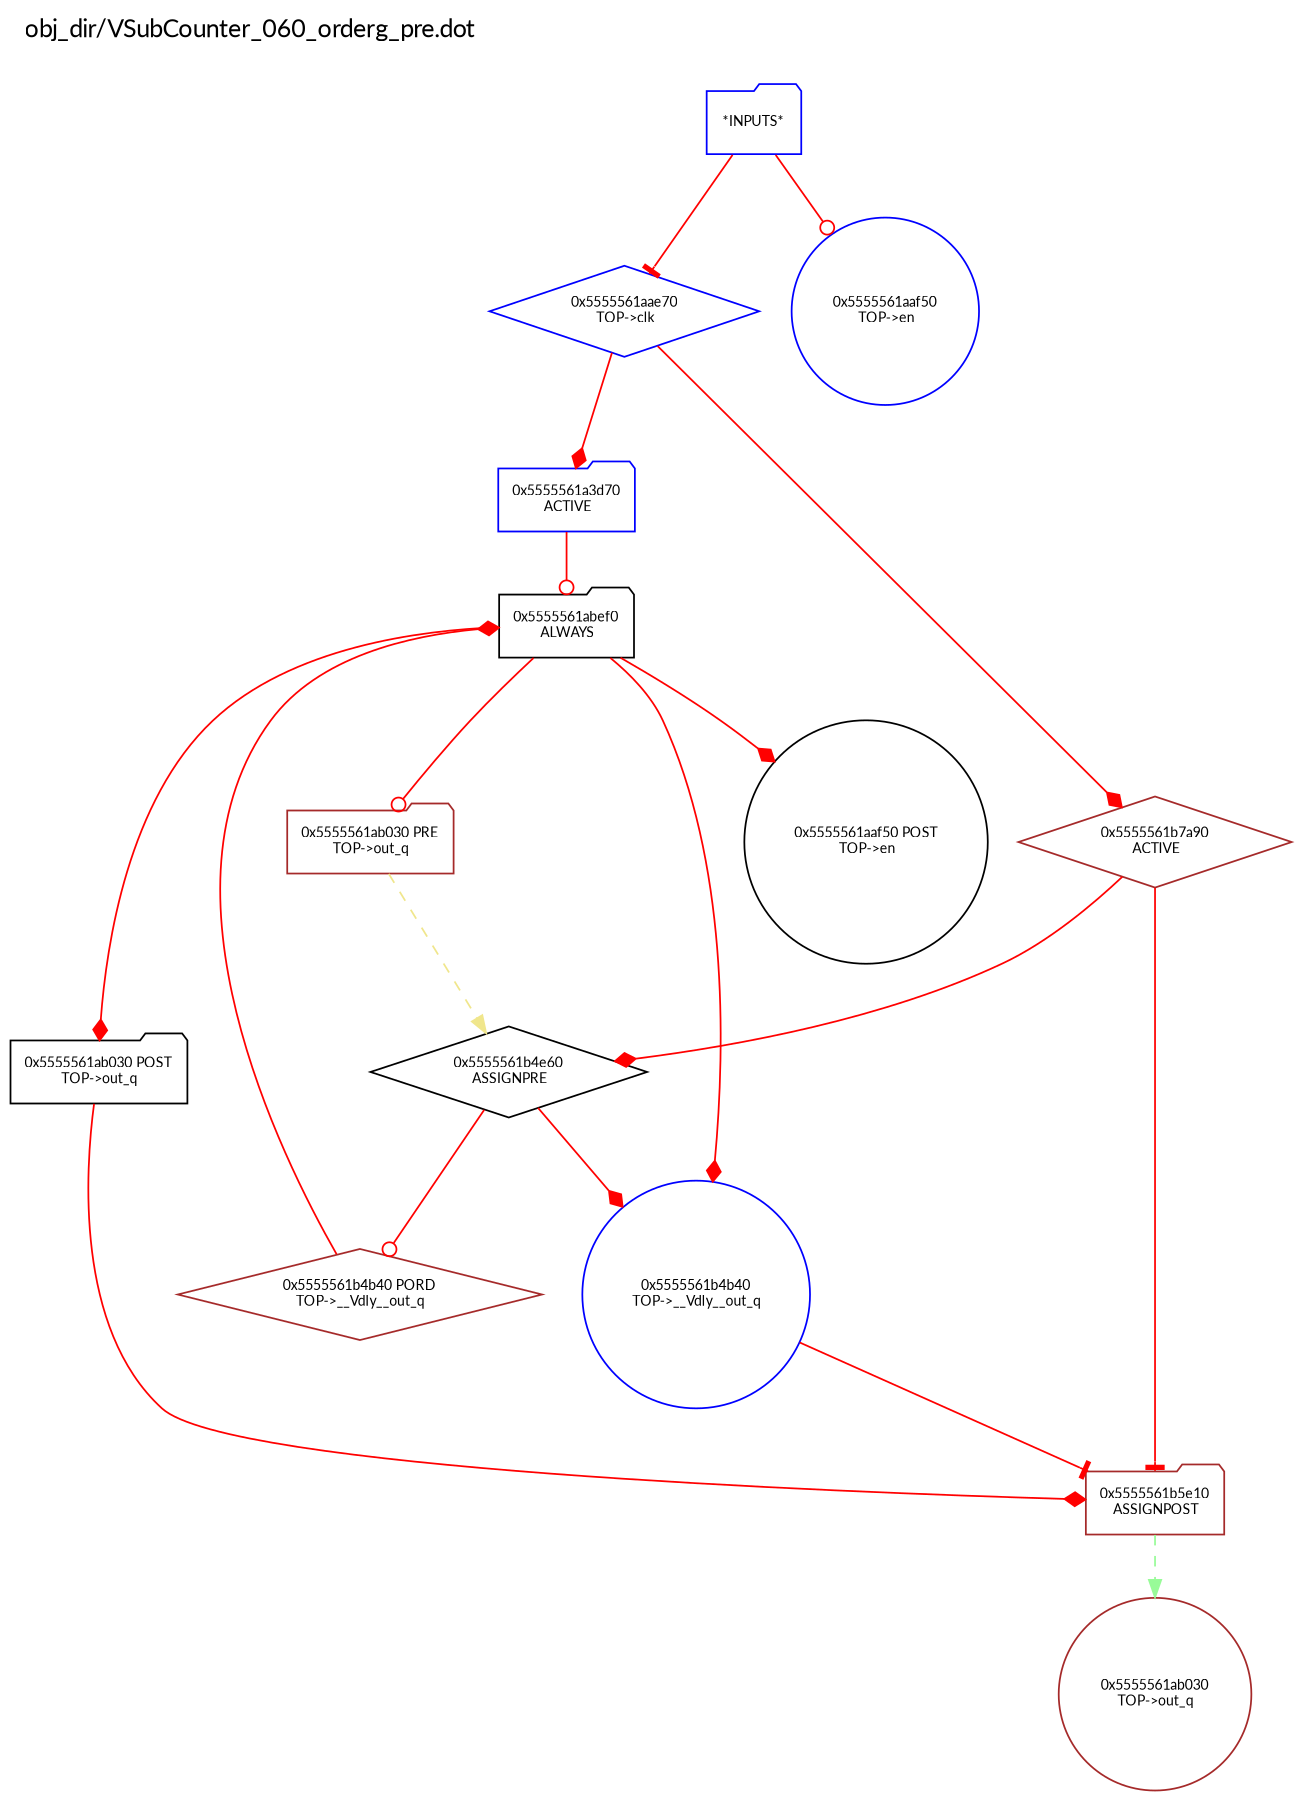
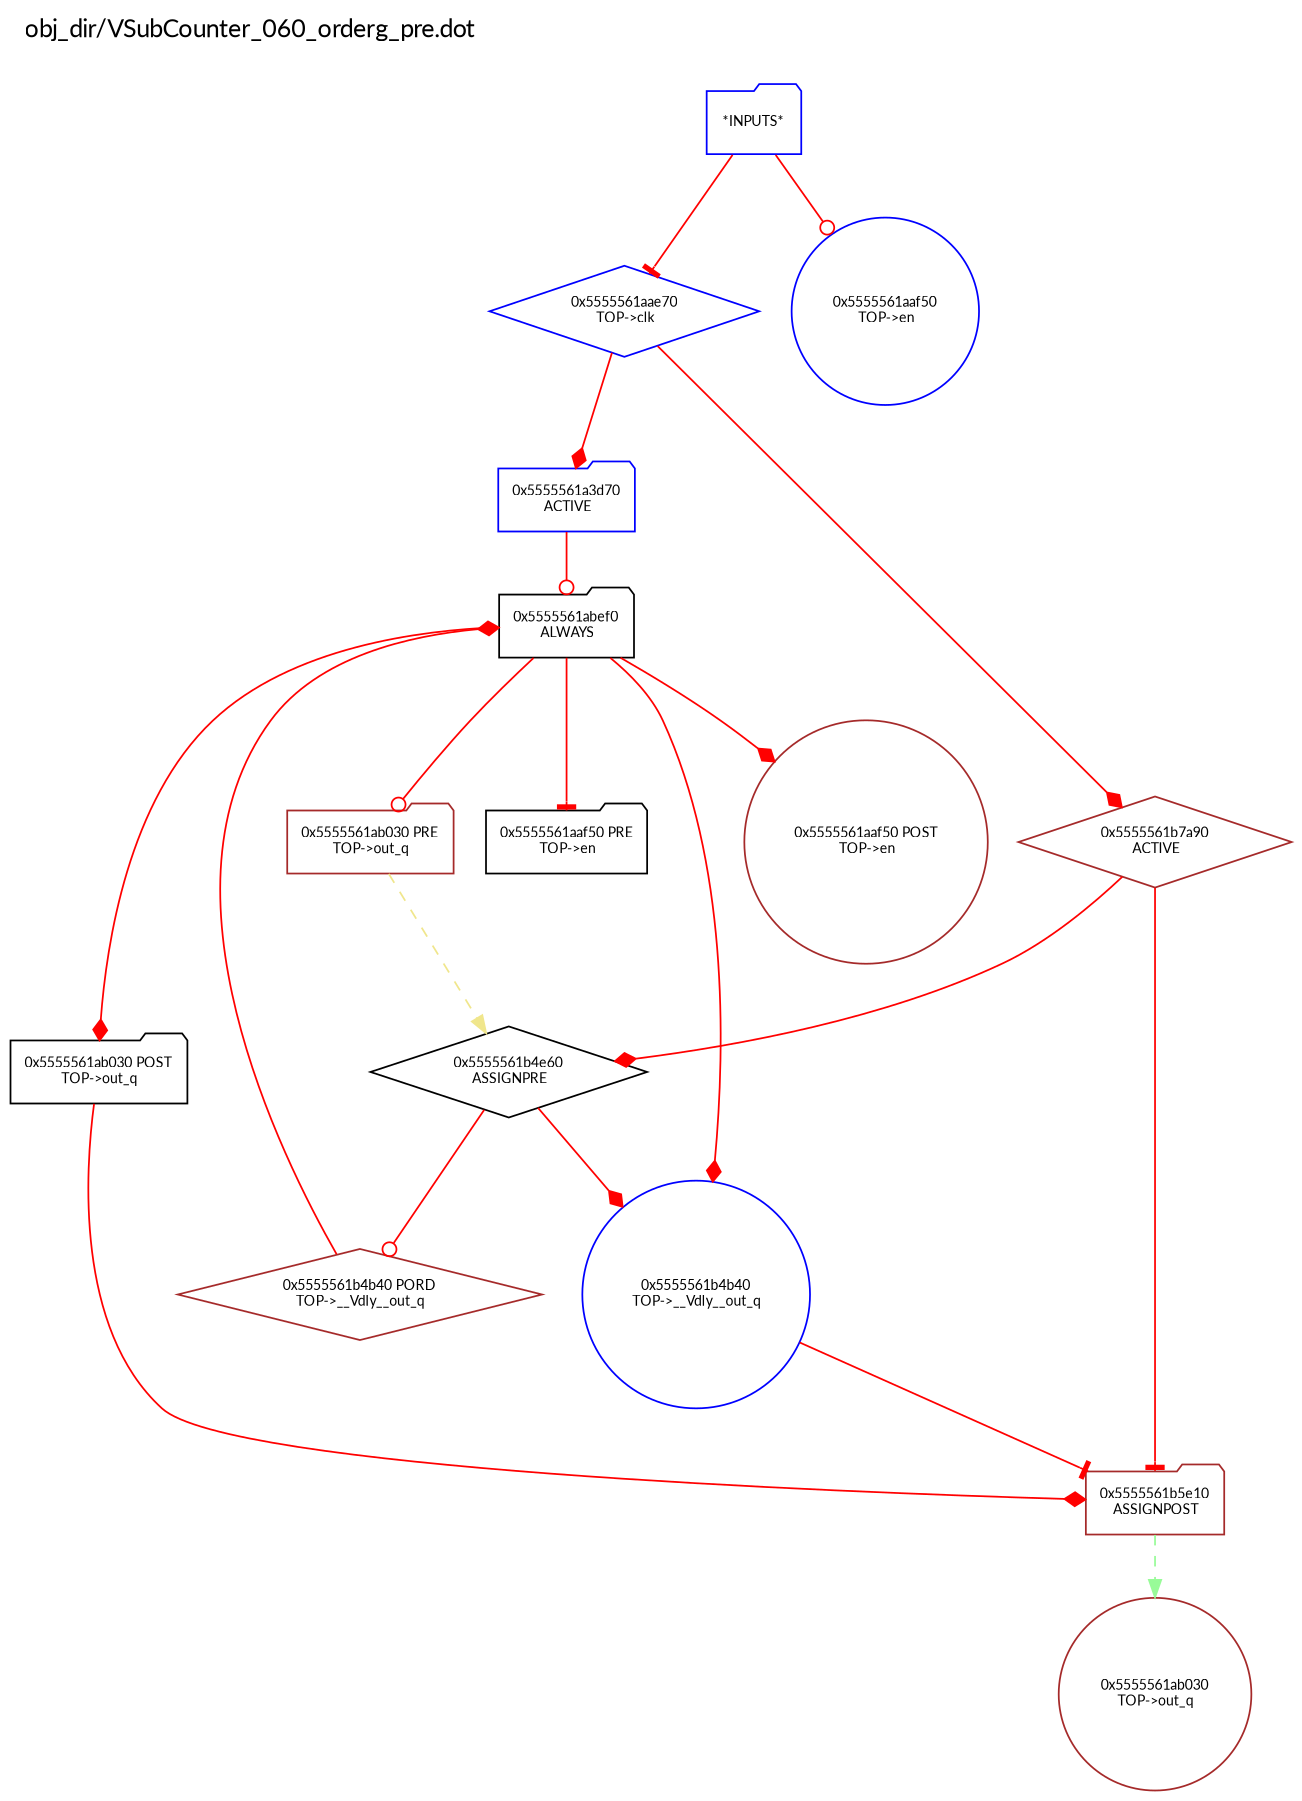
none -> (567, 842)
(866, 842) -> (866, 842)
